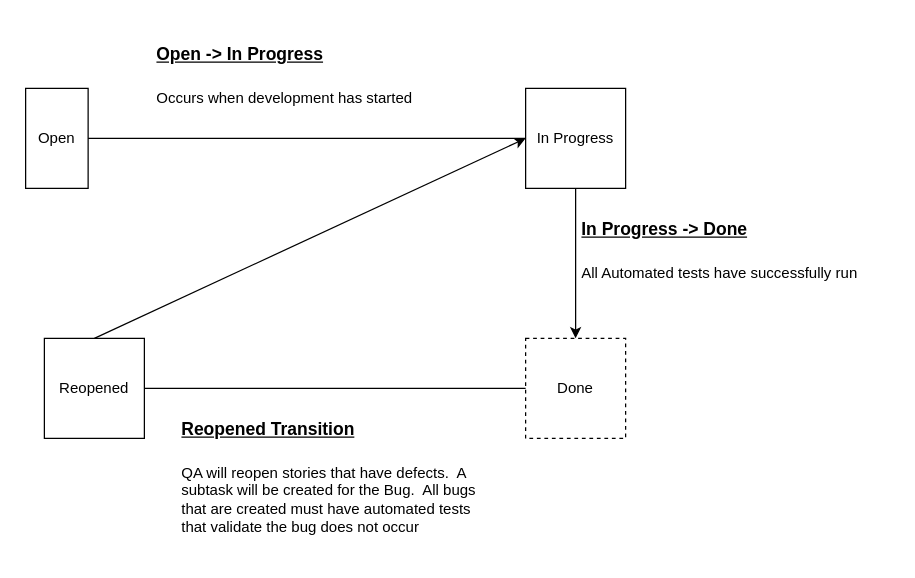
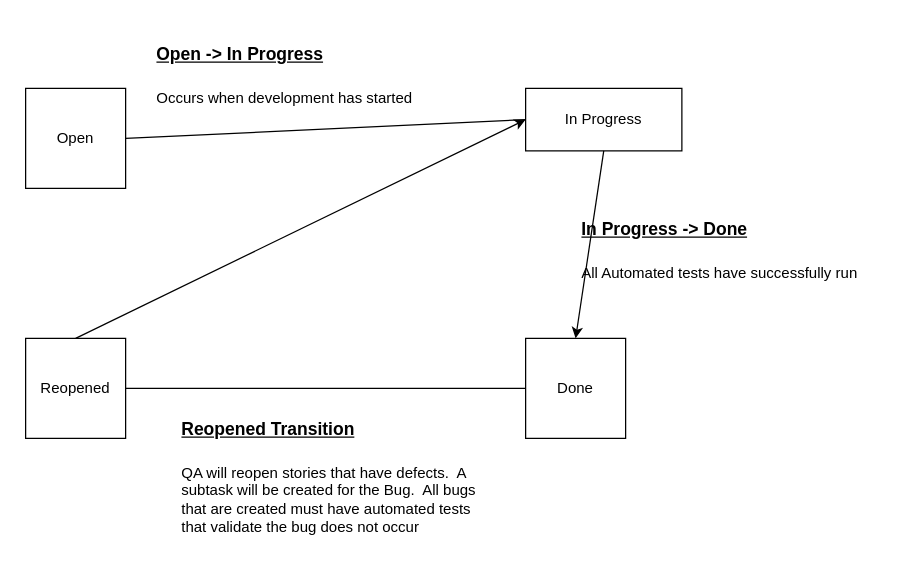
(57, 138) -> (76, 138)
(576, 138) -> (604, 119)
(94, 388) -> (76, 388)
(576, 388) -> (576, 388)
